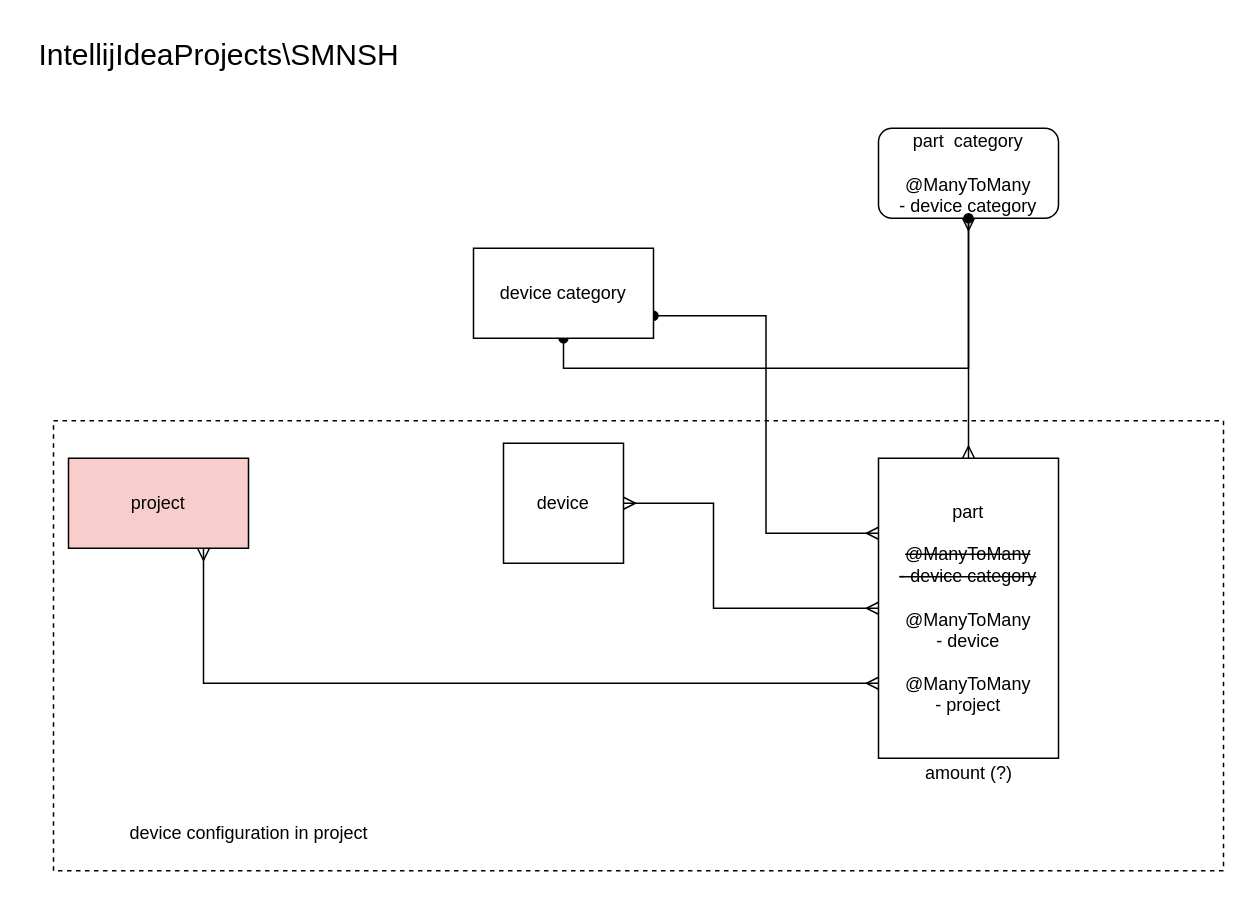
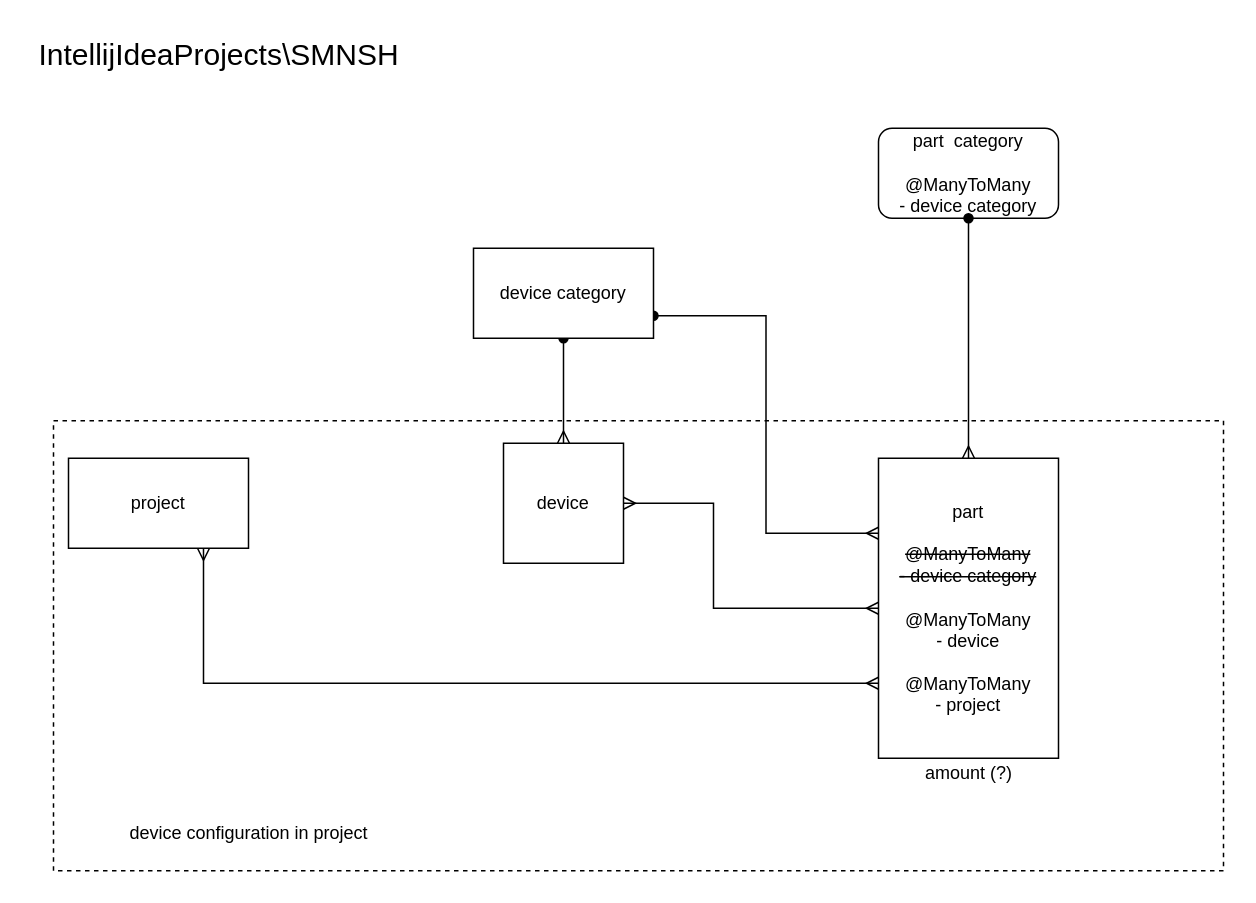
(763, 368) -> (563, 404)
(158, 503) -> (158, 503)
